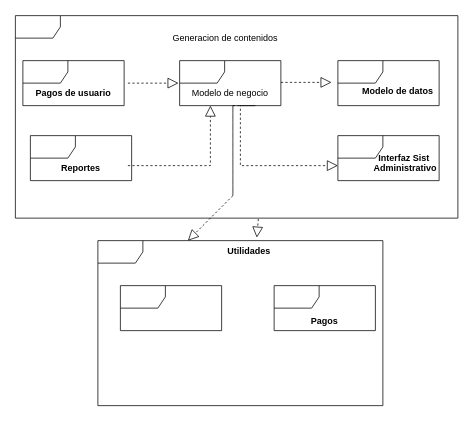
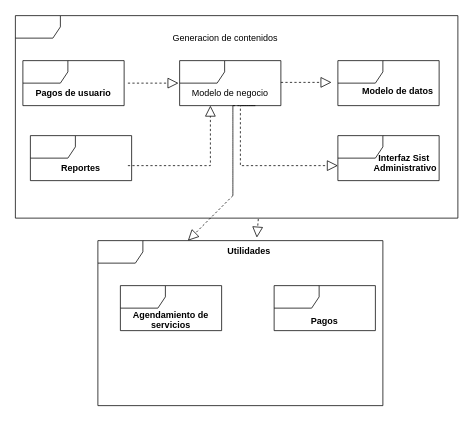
none -> (171, 319)
